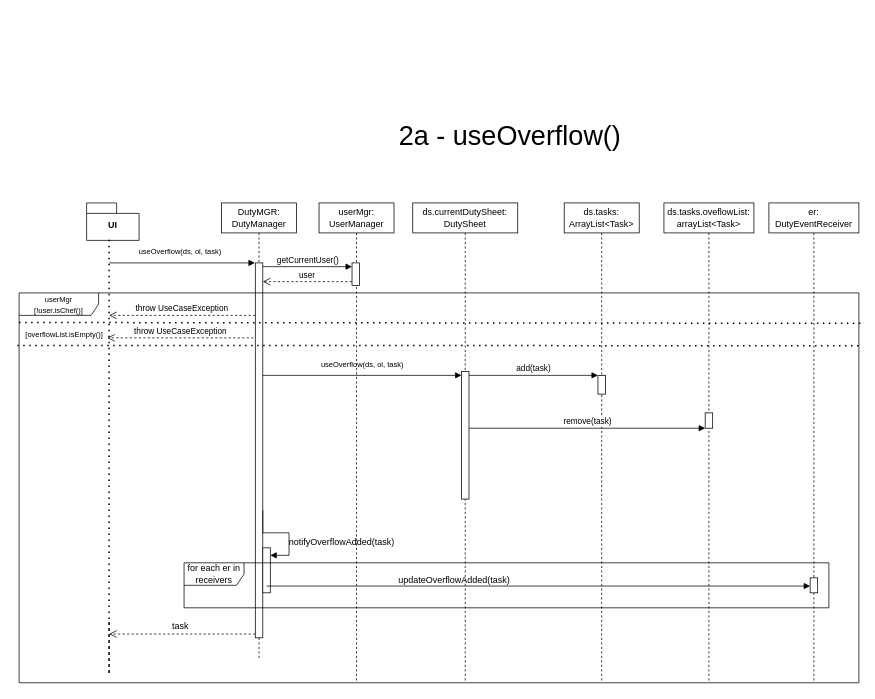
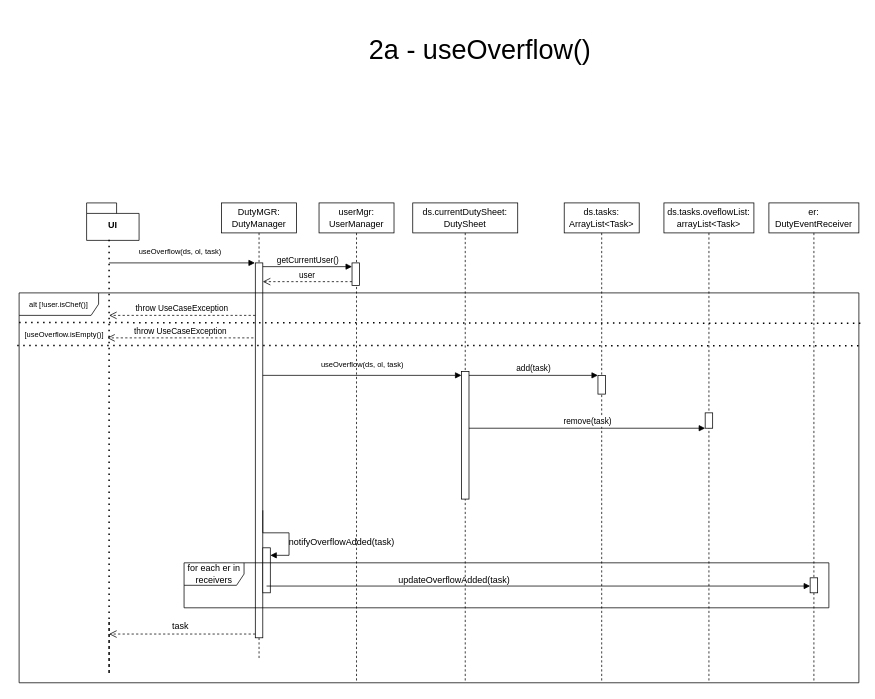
(510, 135) -> (480, 49)
(59, 304) -> (59, 304)
(65, 334) -> (65, 334)
